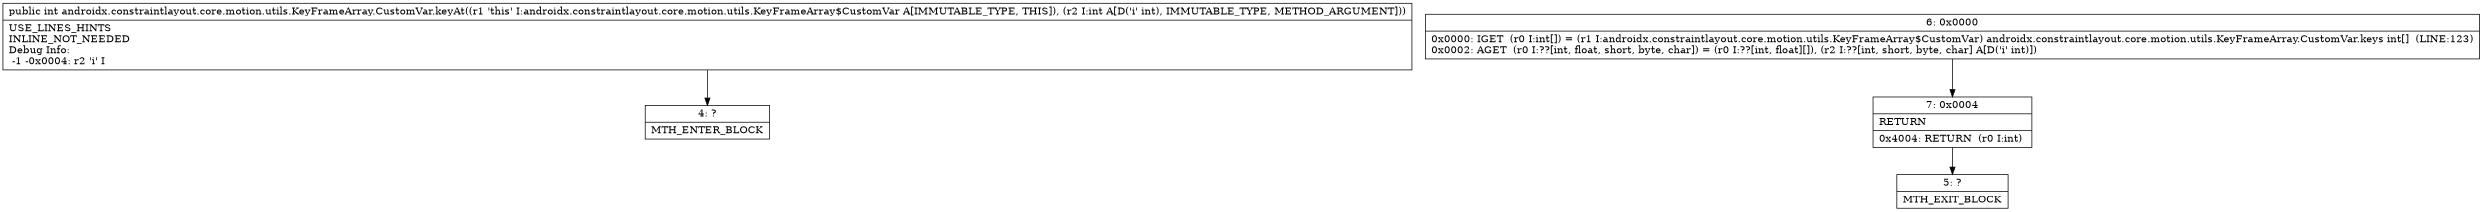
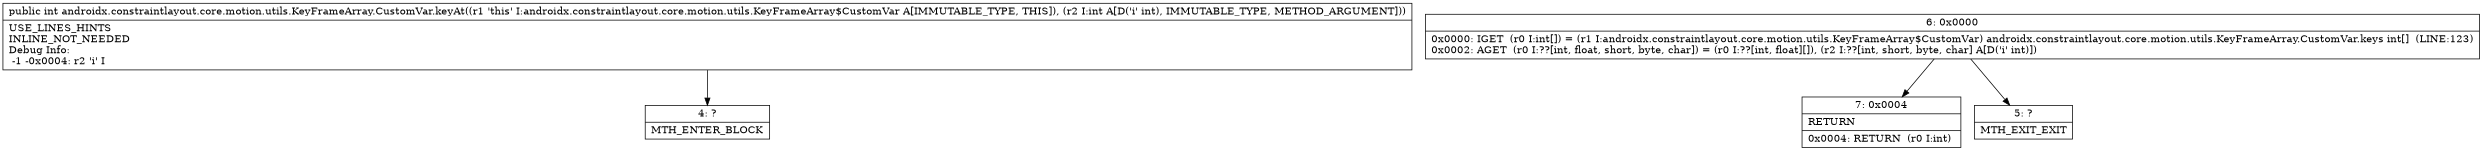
(1952, 139) -> (1881, 139)
(1952, 157) -> (1988, 79)
(1952, 199) -> (2023, 130)
